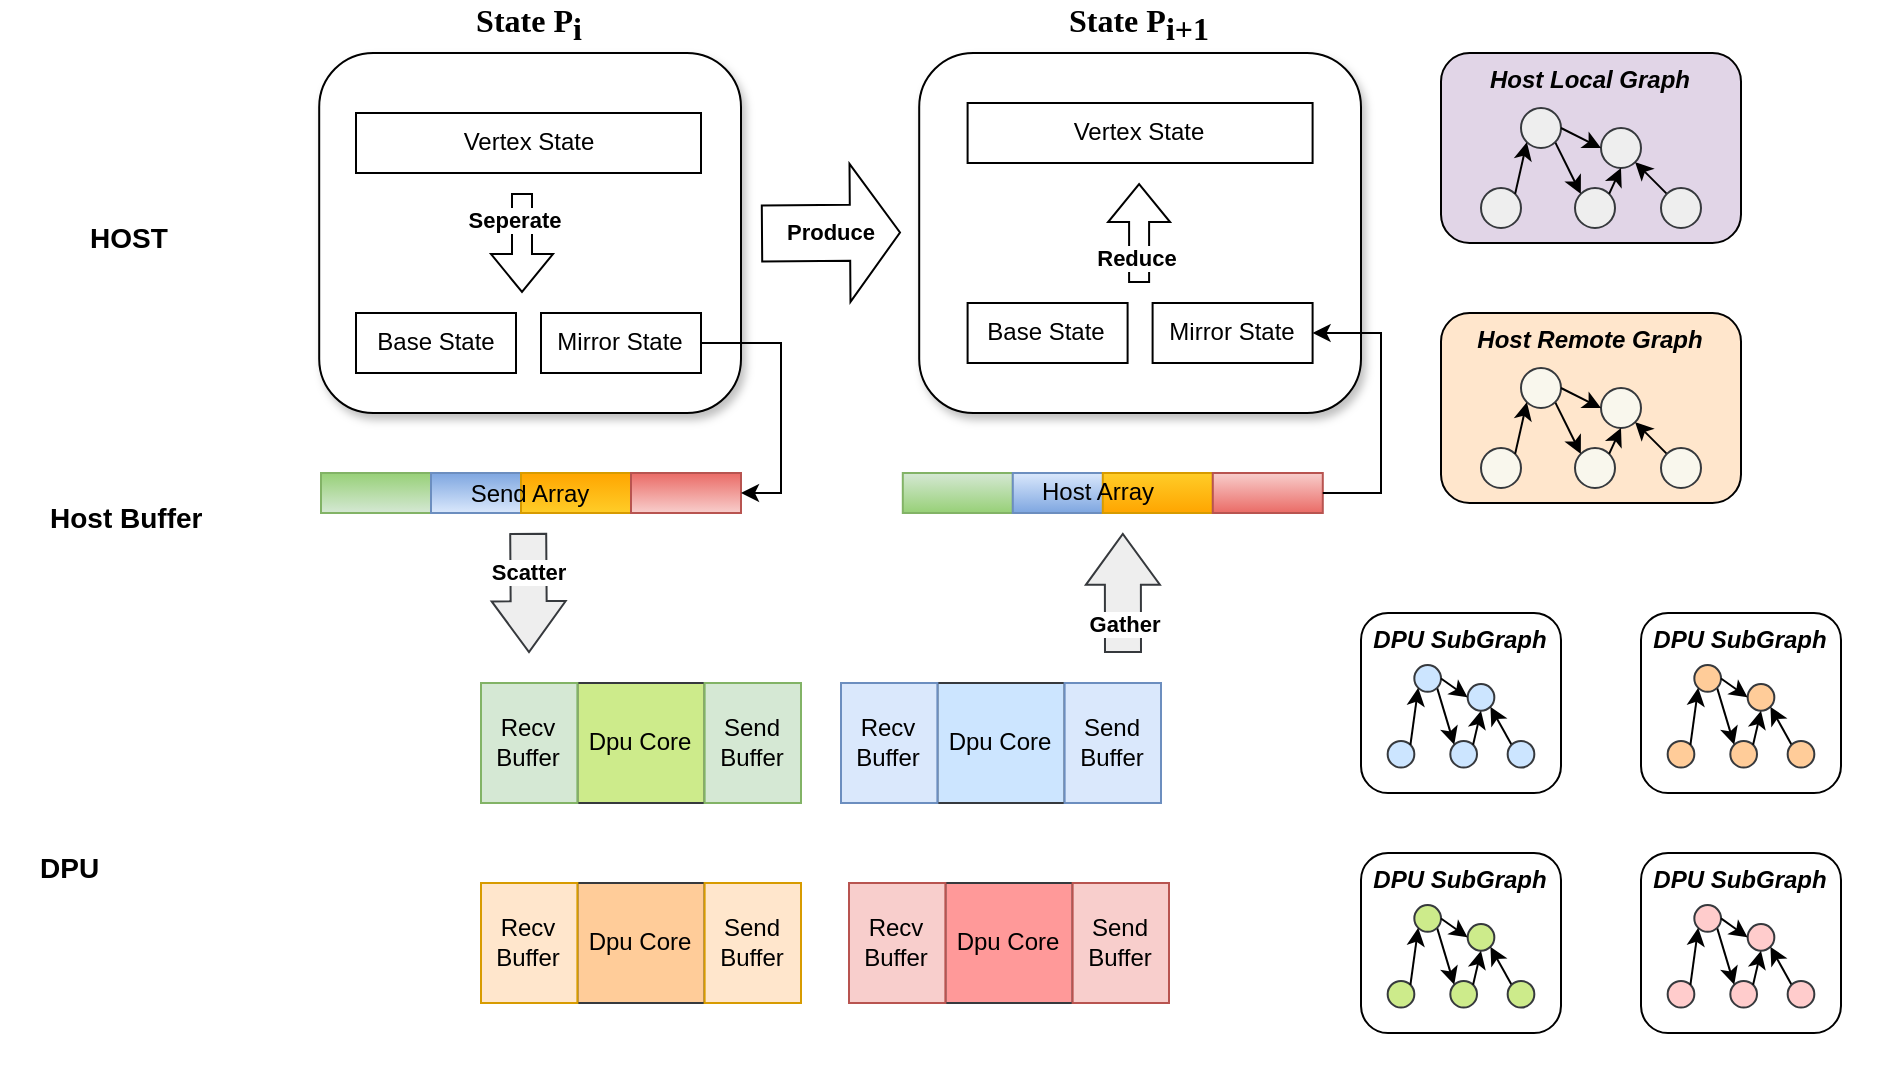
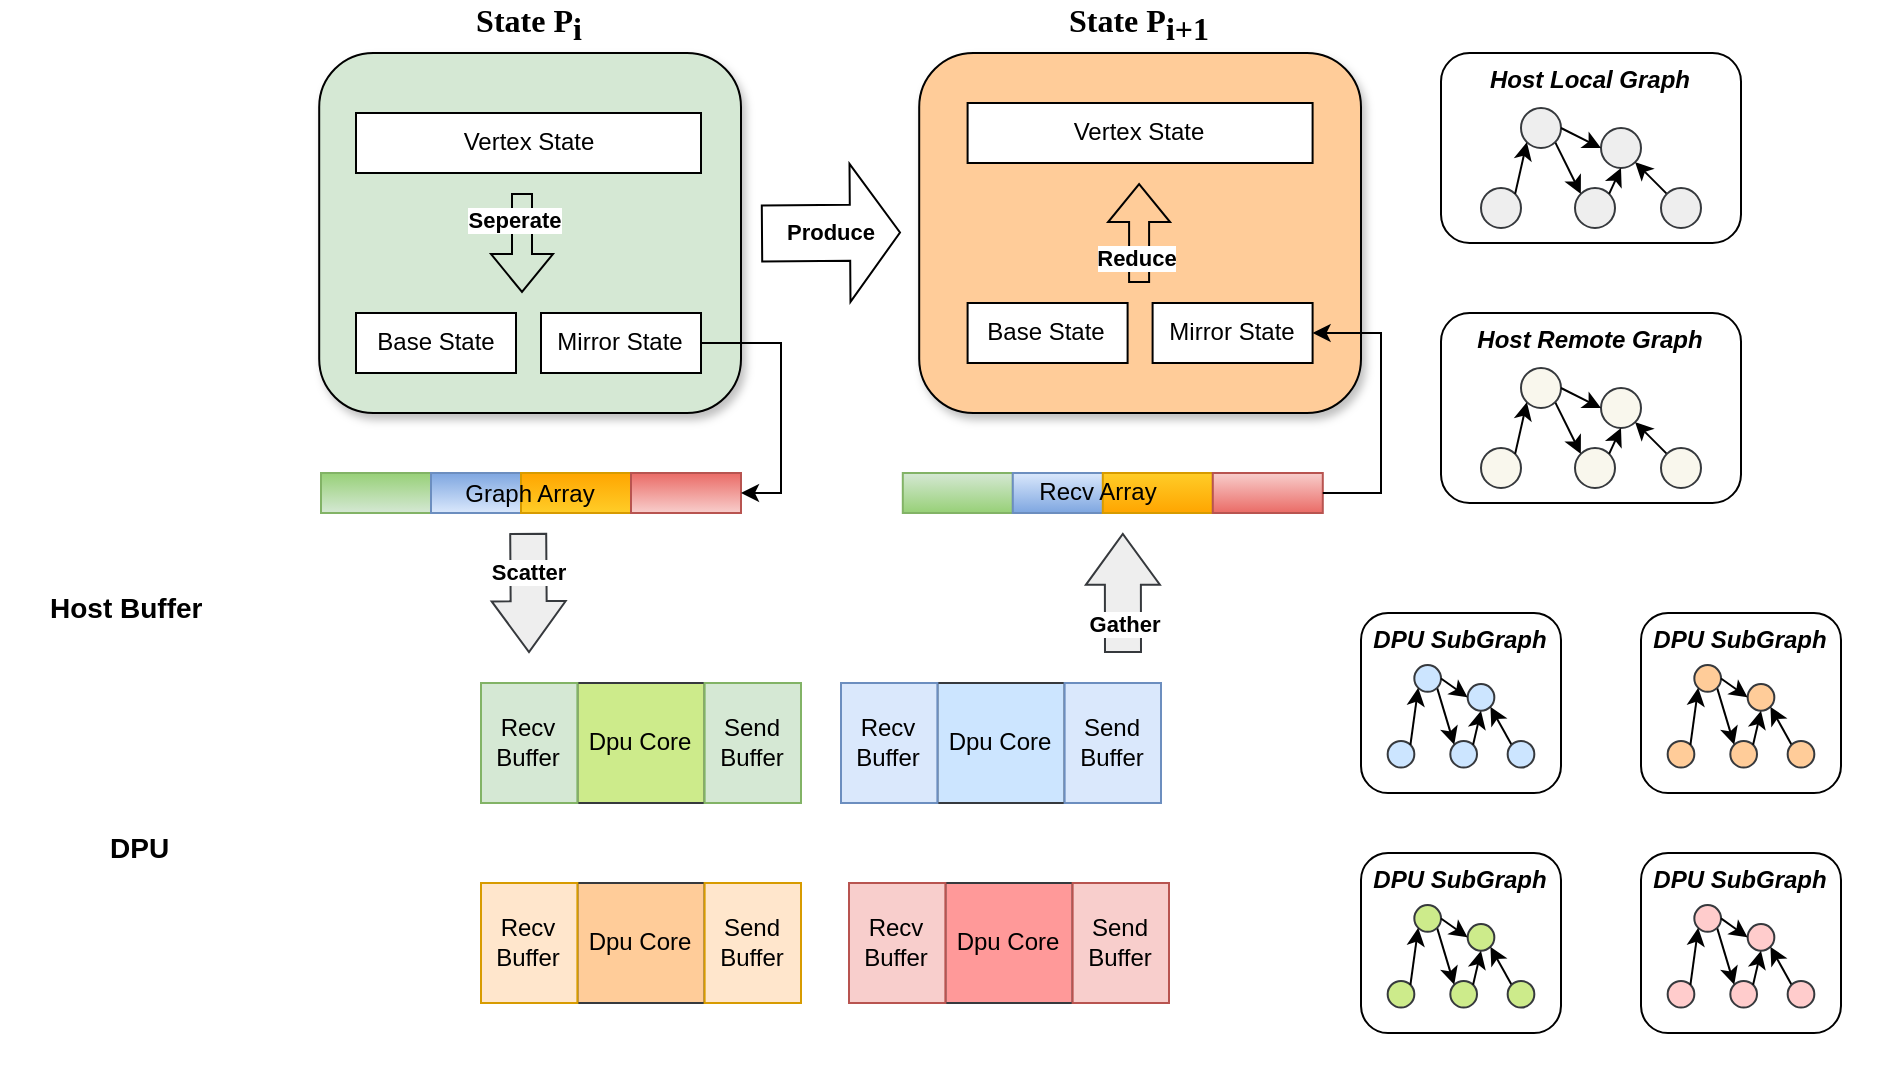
(1591, 148) -> (1591, 148)
(530, 233) -> (530, 233)
(1140, 233) -> (1140, 233)
(131, 243) -> none
(1591, 408) -> (1591, 408)
(1099, 493) -> (1099, 493)
(531, 495) -> (531, 495)
(151, 513) -> (151, 603)
(71, 868) -> (141, 848)
